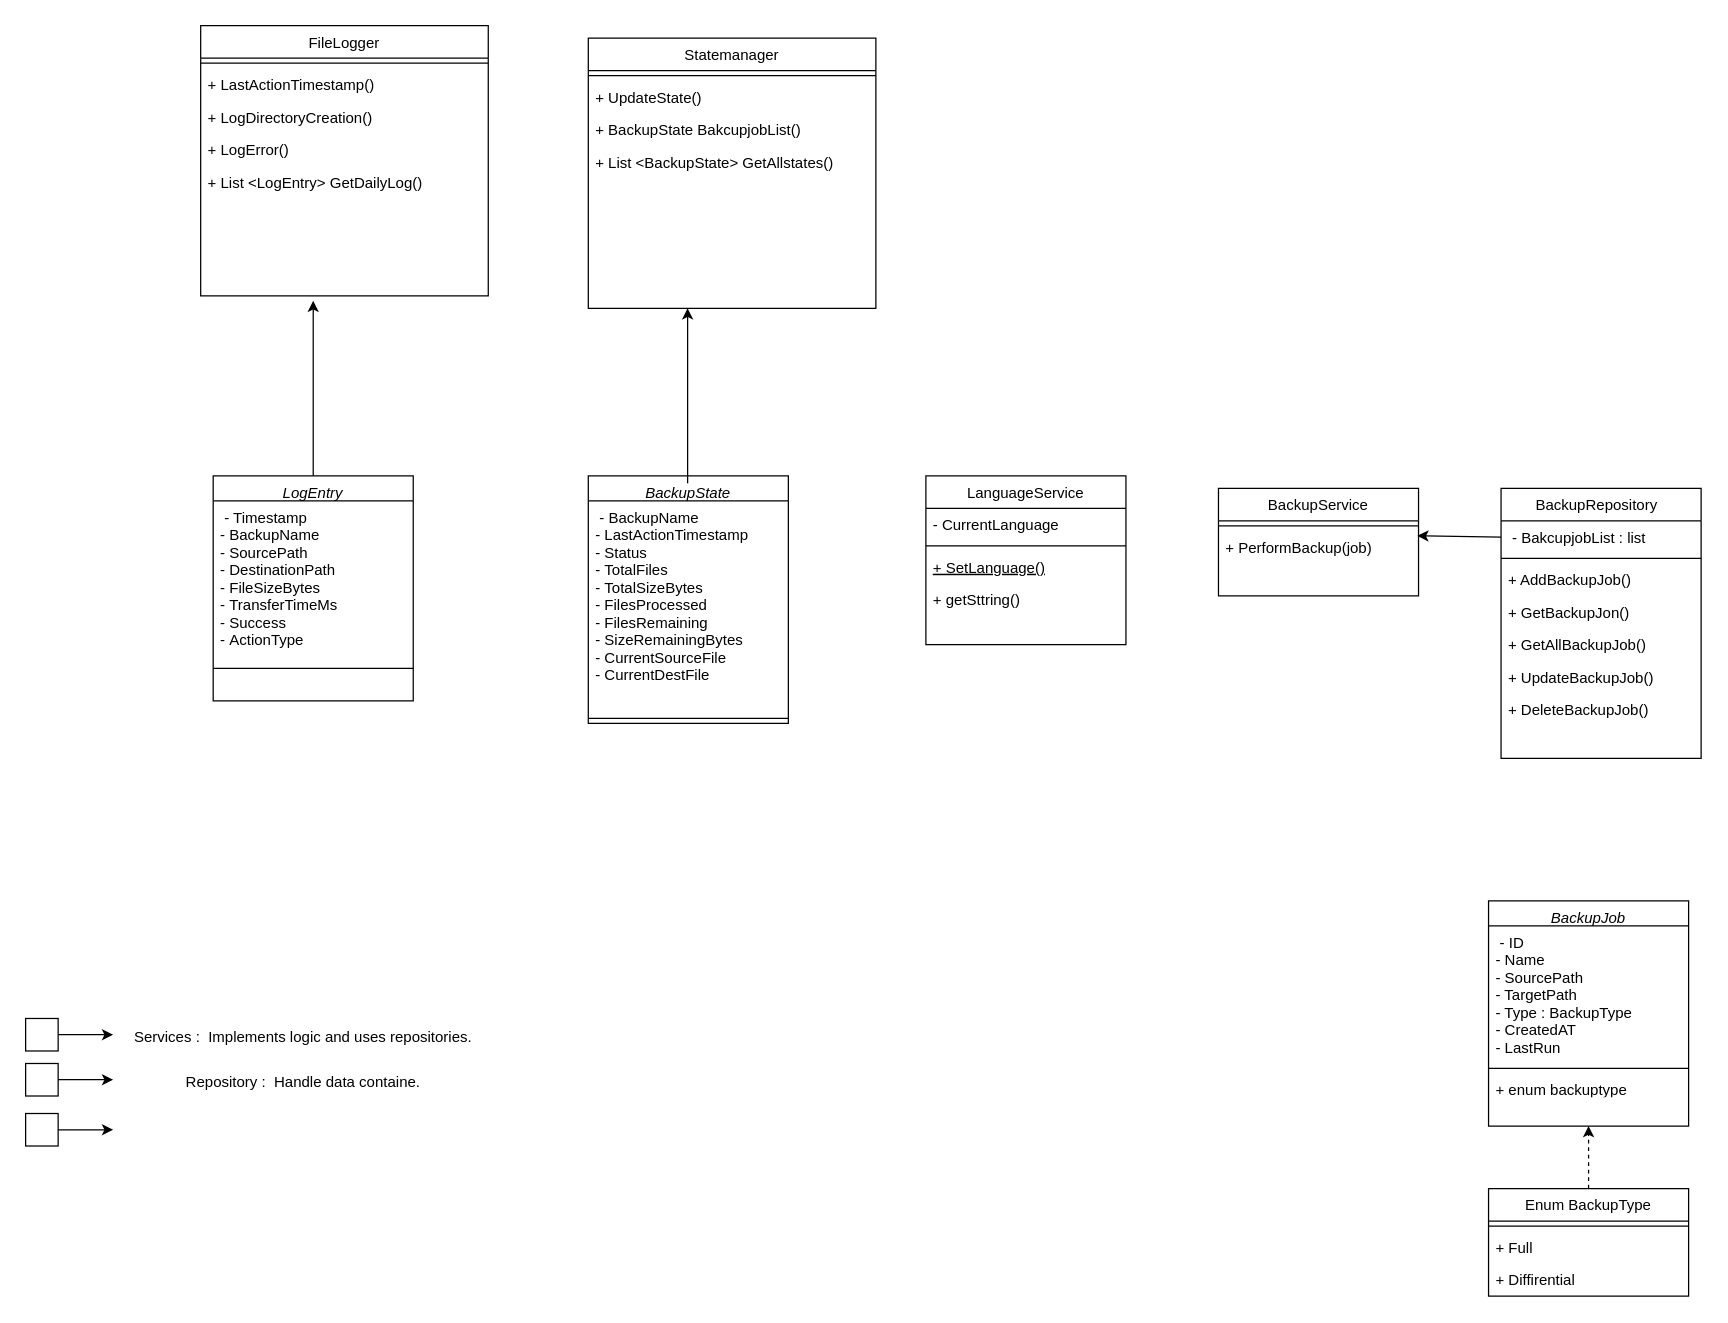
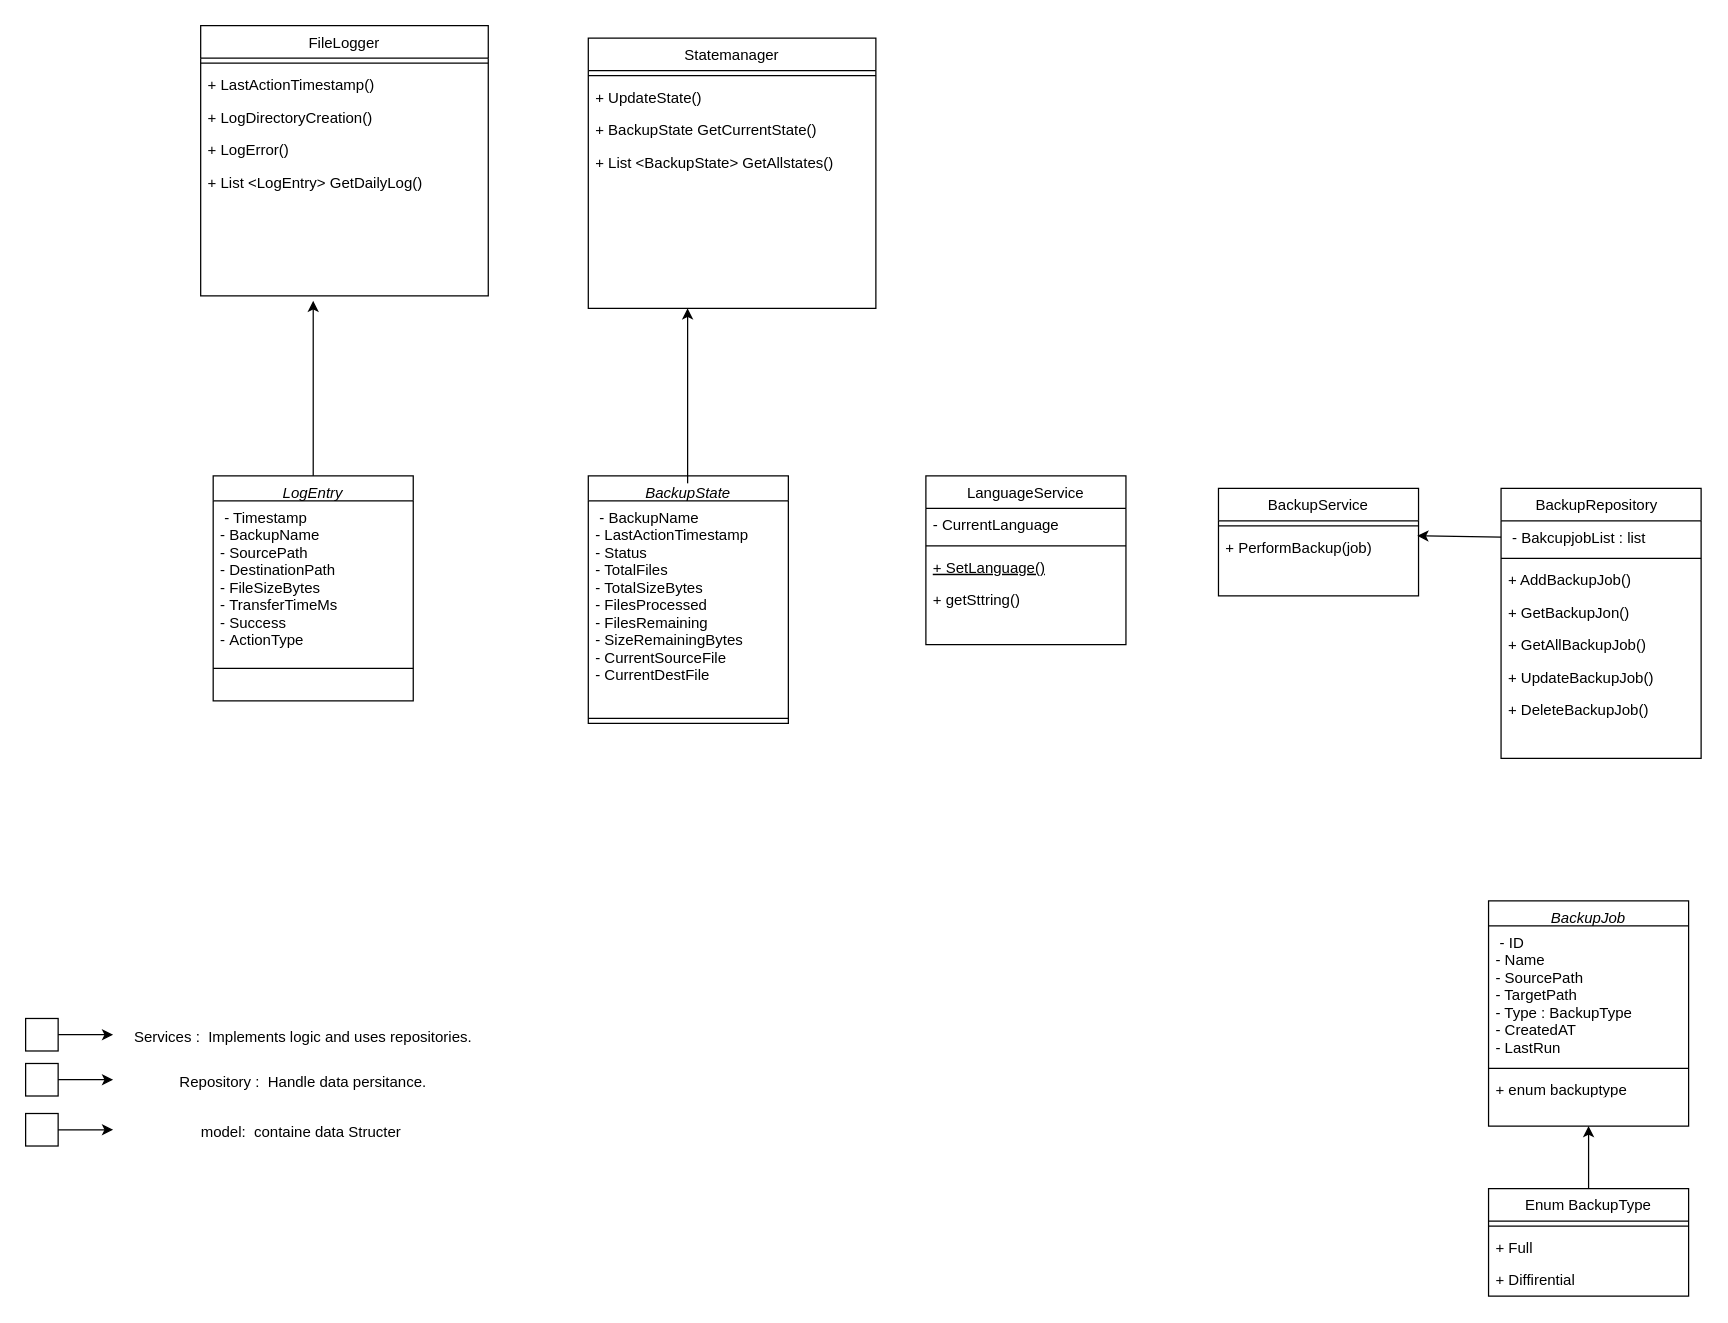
(711, 130) -> (721, 130)
(301, 1082) -> (301, 1082)
none -> (301, 1132)
(1588, 1160) -> (1588, 1160)
